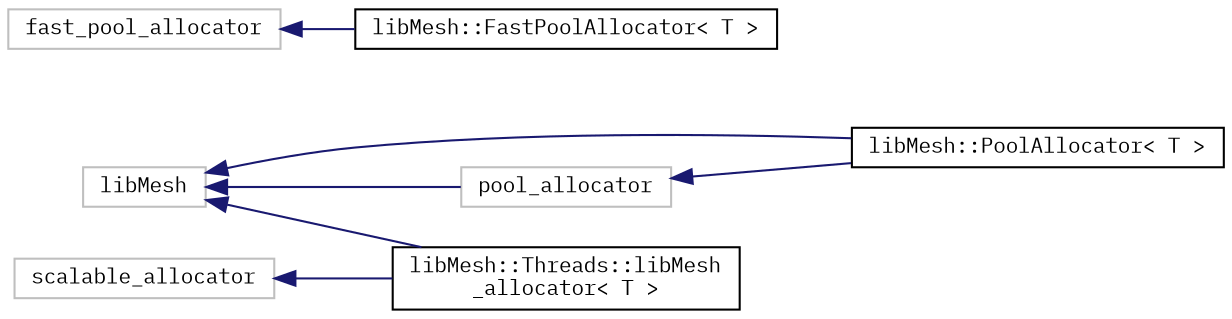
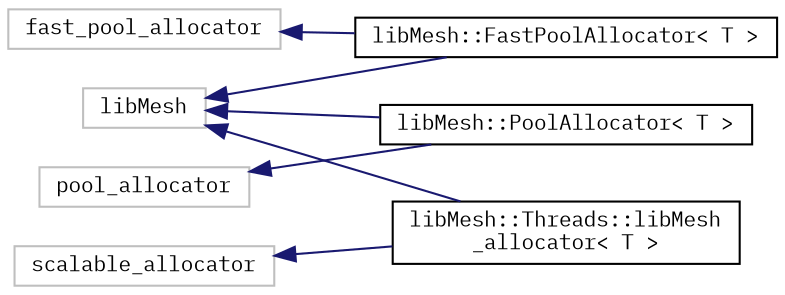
(344, 187) -> (337, 76)
